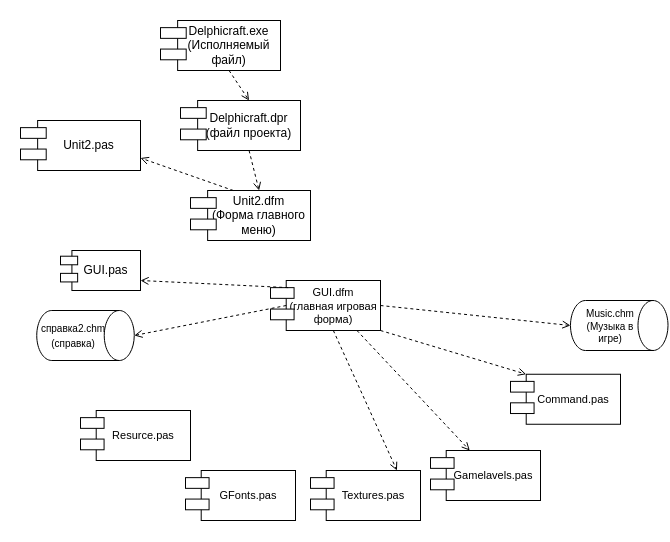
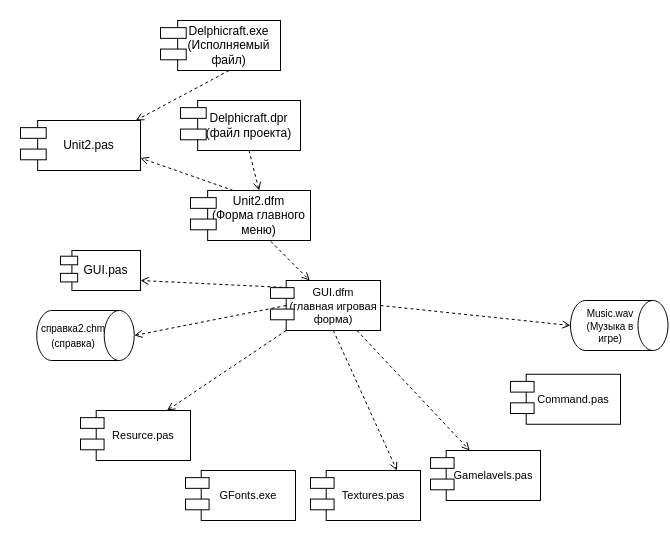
(238, 84) -> (184, 95)
none -> (290, 260)
(611, 326) -> (611, 326)
(452, 352) -> none
none -> (228, 370)
(249, 496) -> (249, 496)
